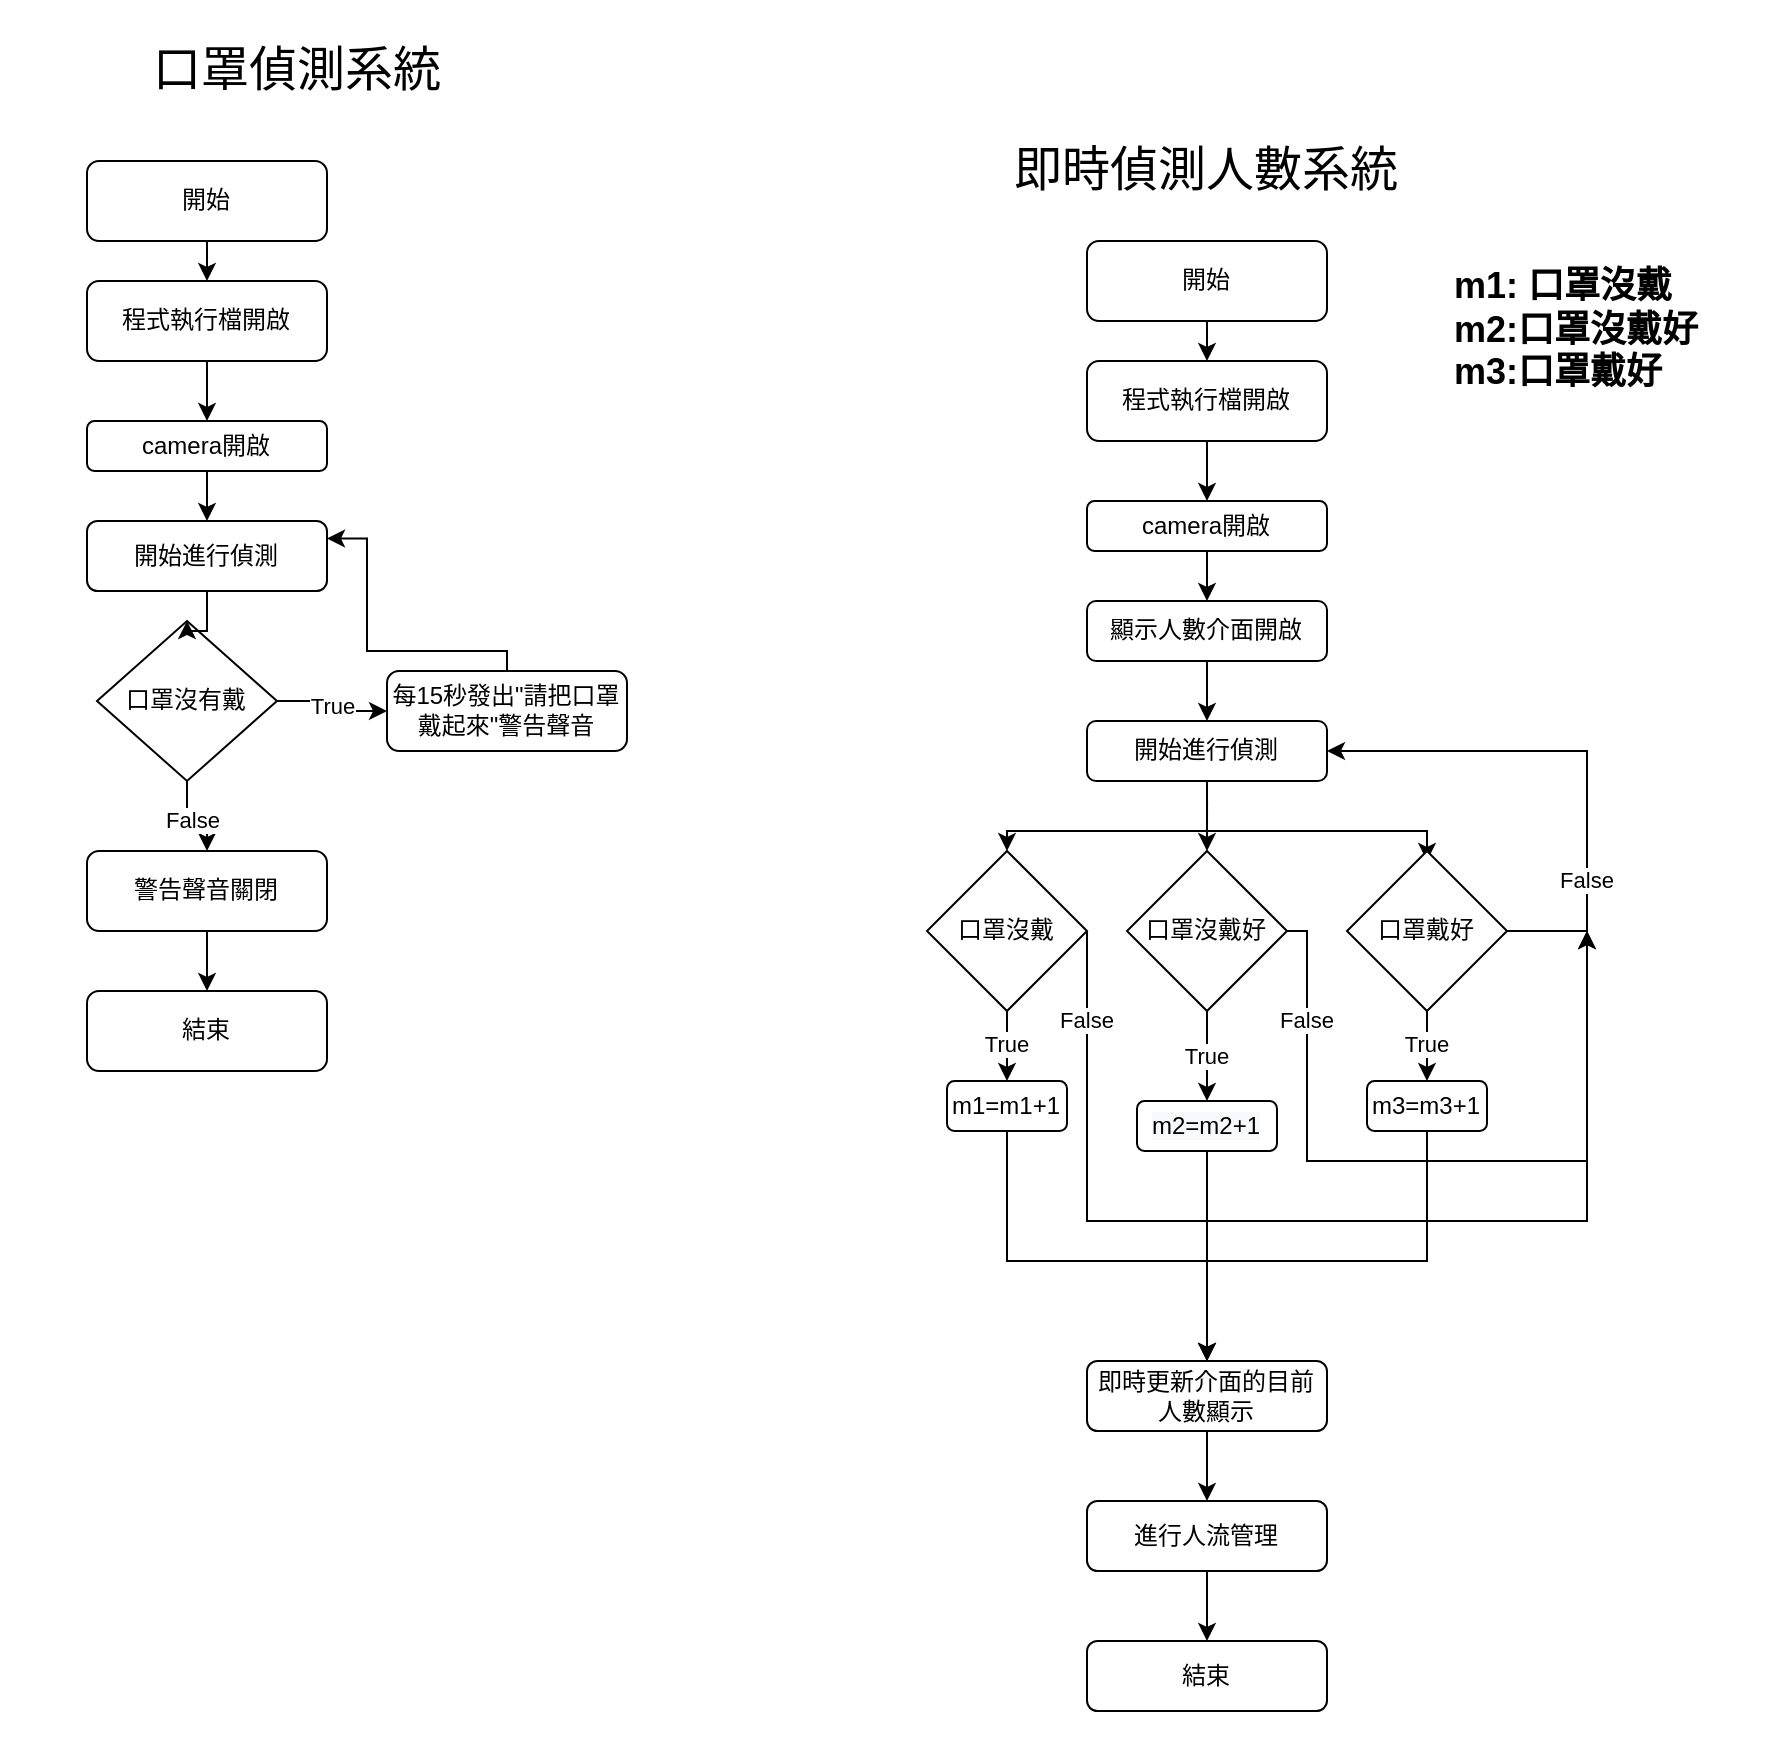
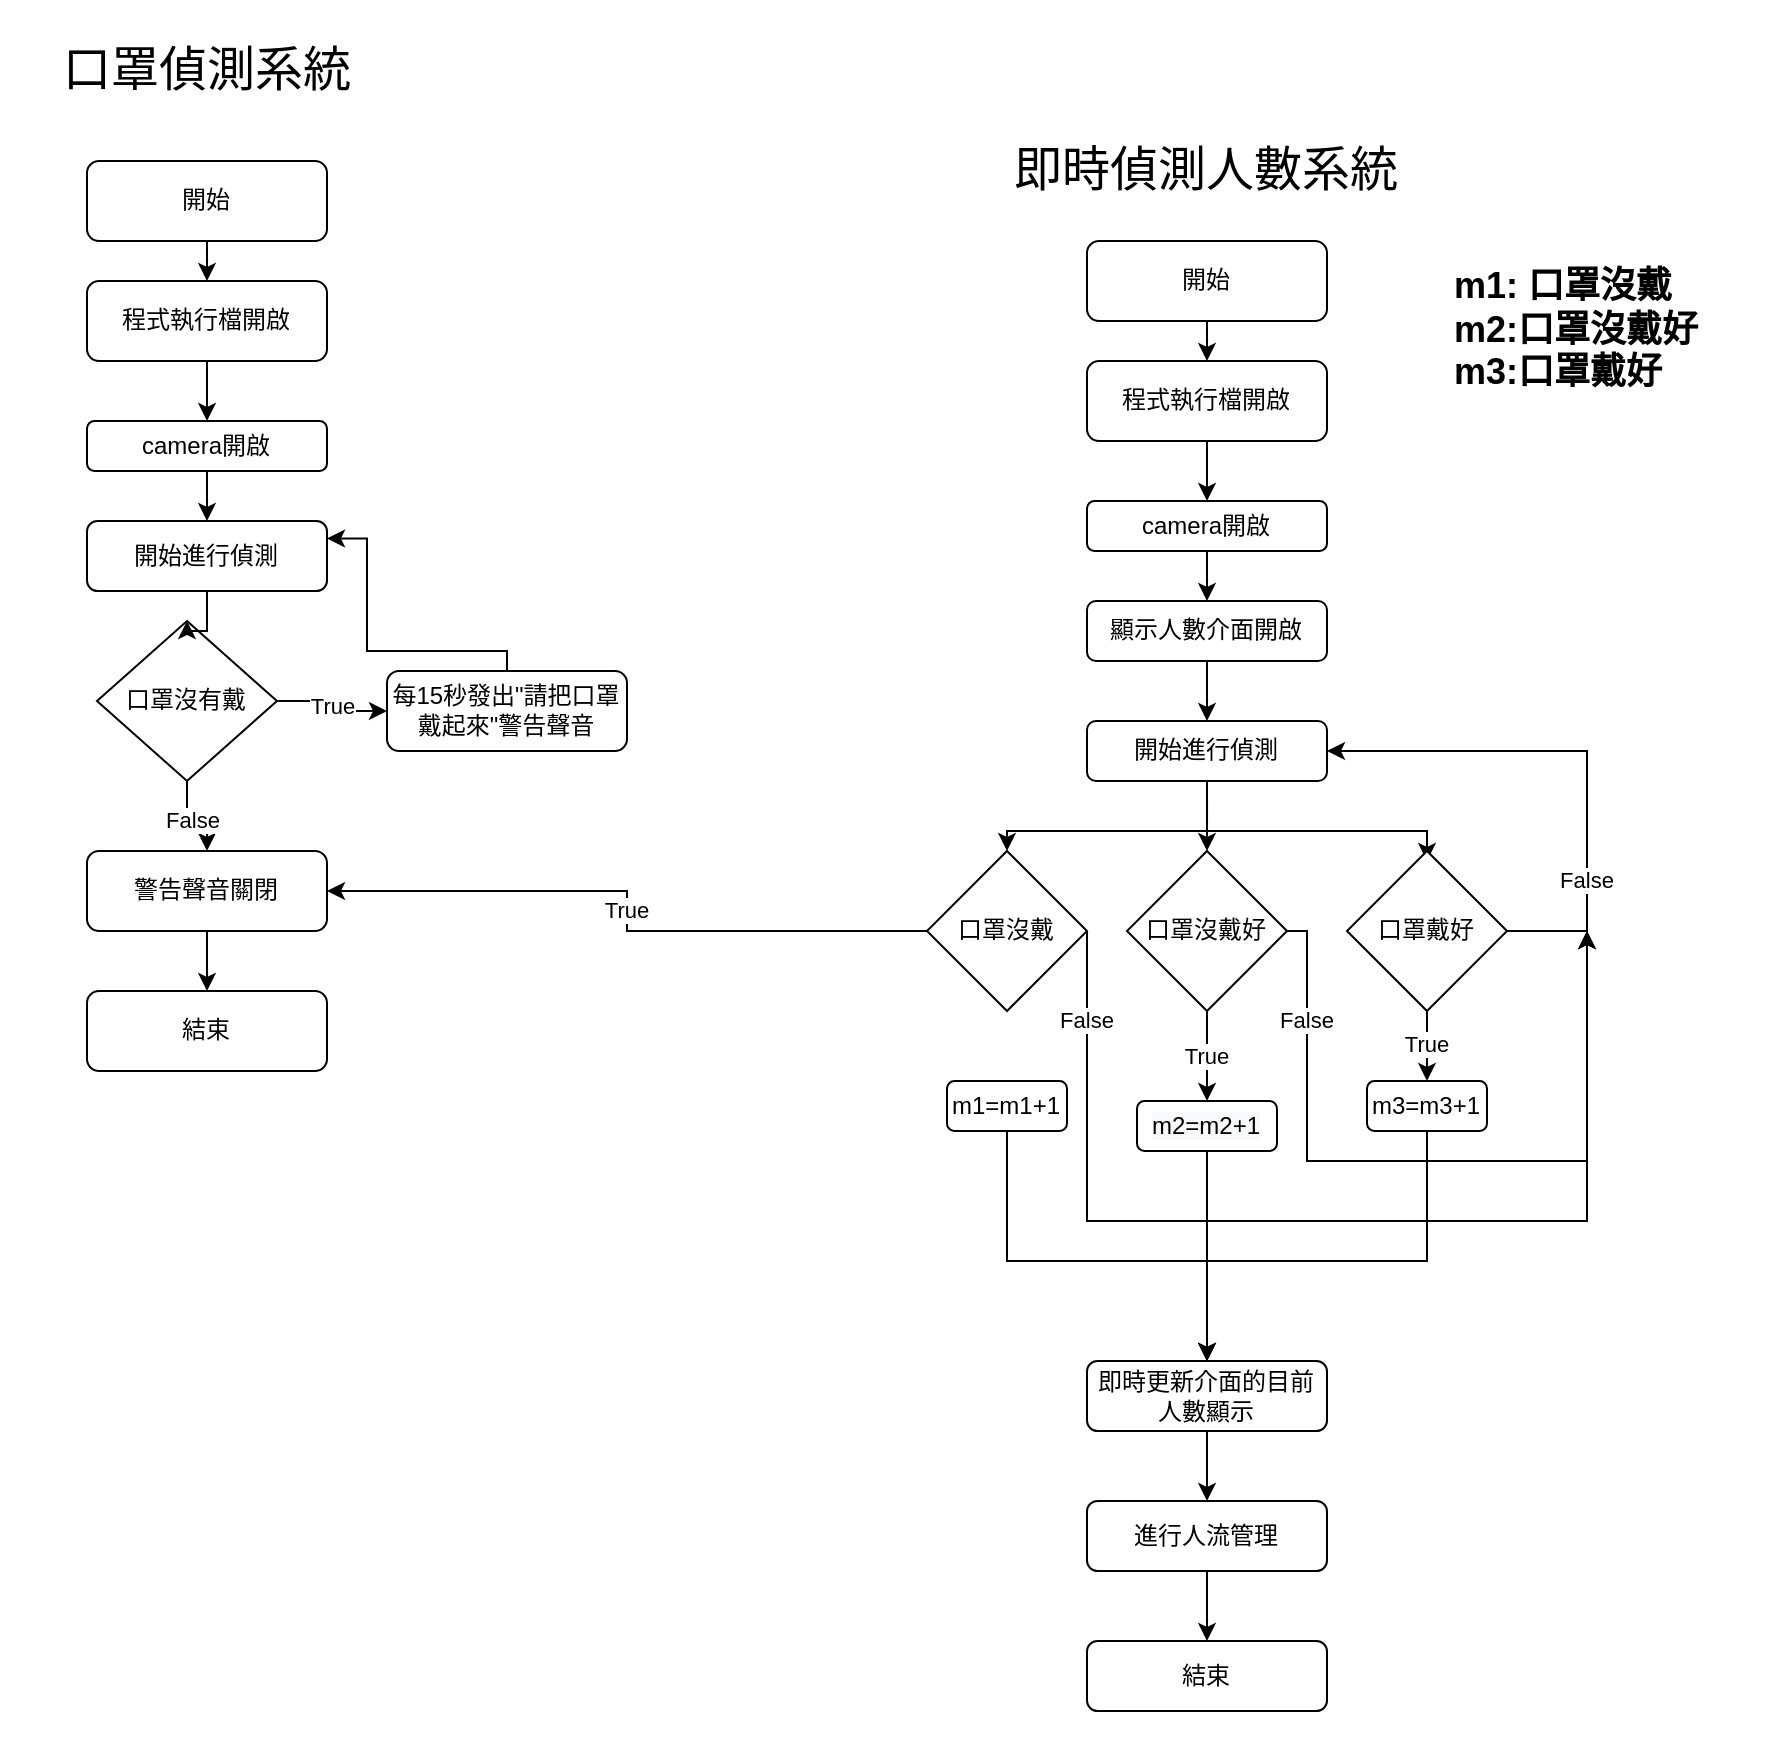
(297, 71) -> (207, 71)
(1007, 1049) -> (627, 918)
